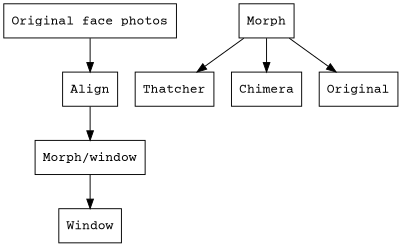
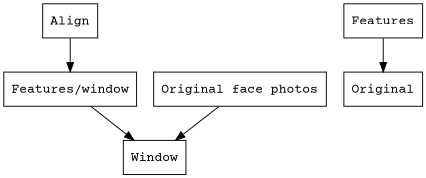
(267, 21) -> (383, 21)
(90, 50) -> (201, 120)
(175, 89) -> none
(267, 89) -> none
(90, 157) -> (70, 89)
